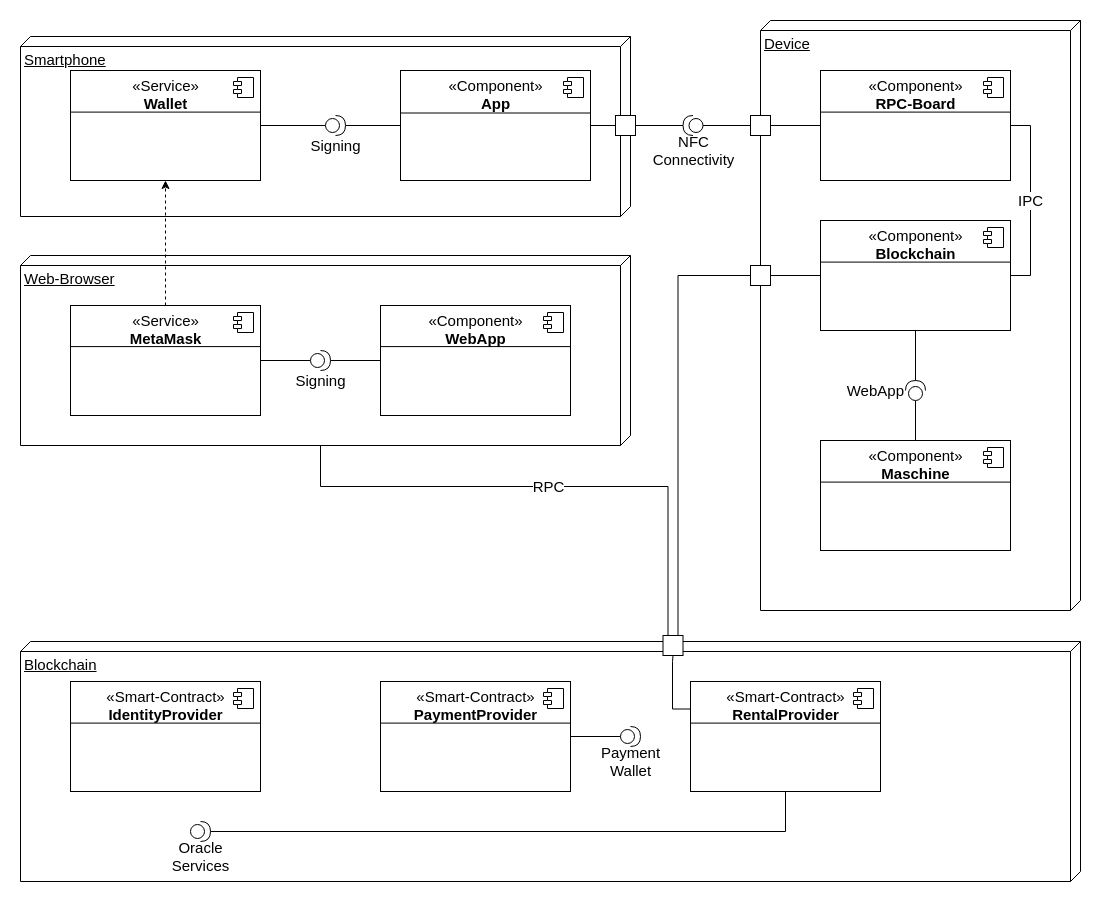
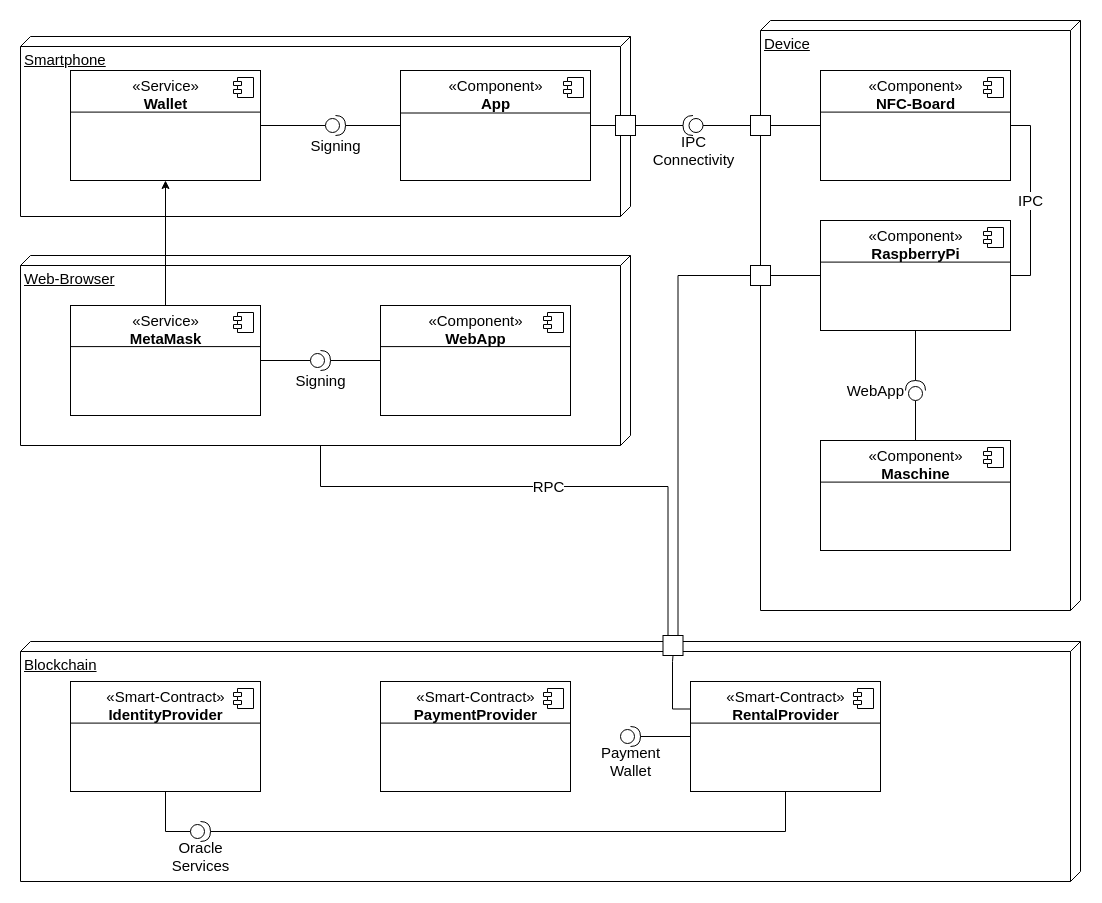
(916, 96) -> (916, 96)
(694, 151) -> (694, 151)
(166, 246) -> (166, 246)
(916, 246) -> (916, 246)
(596, 737) -> none
none -> (666, 737)
none -> (166, 825)
